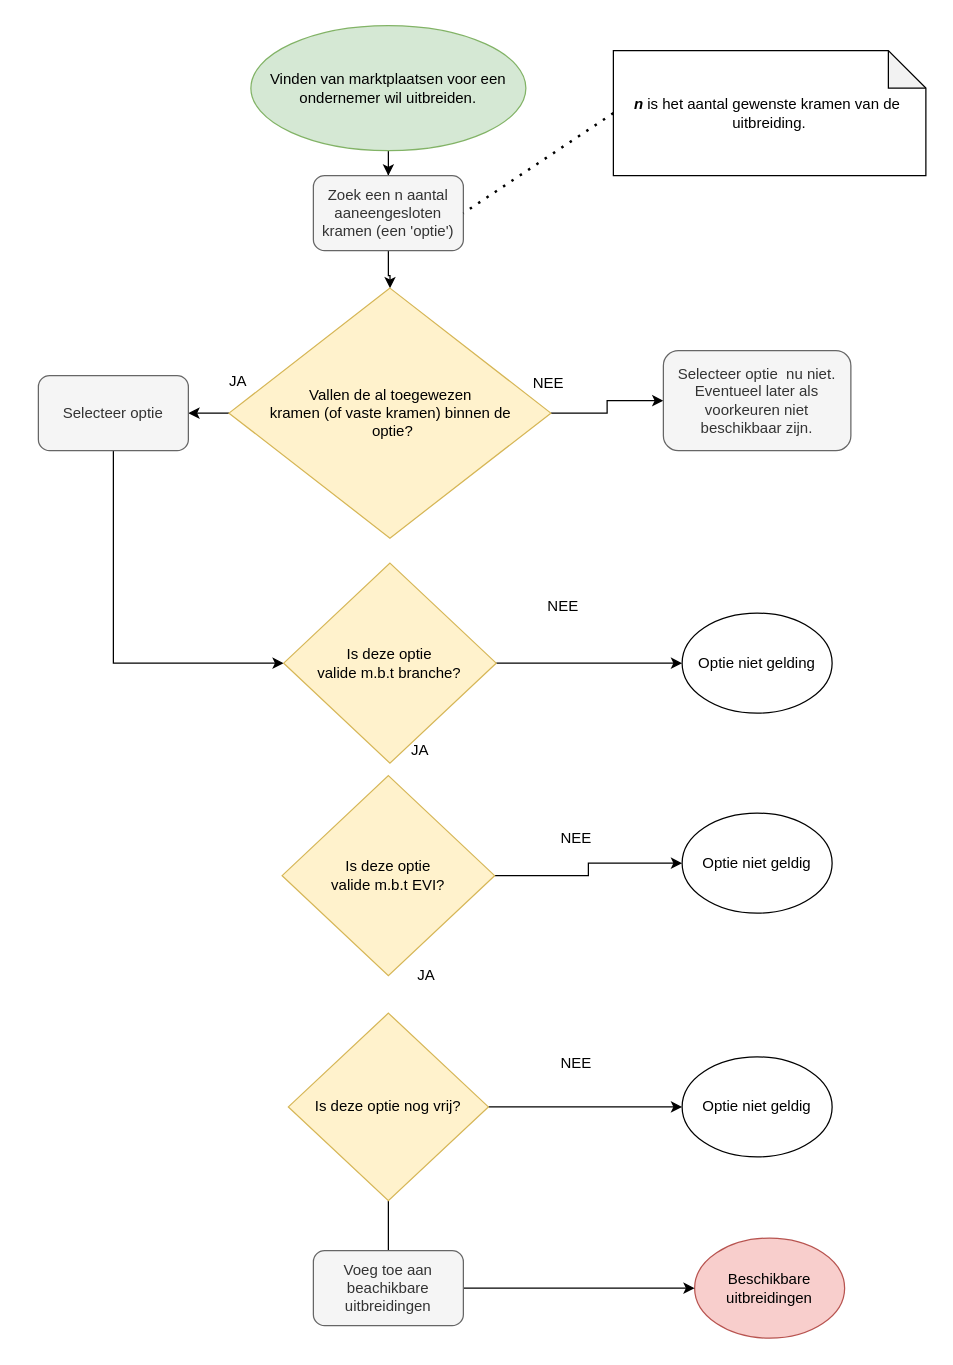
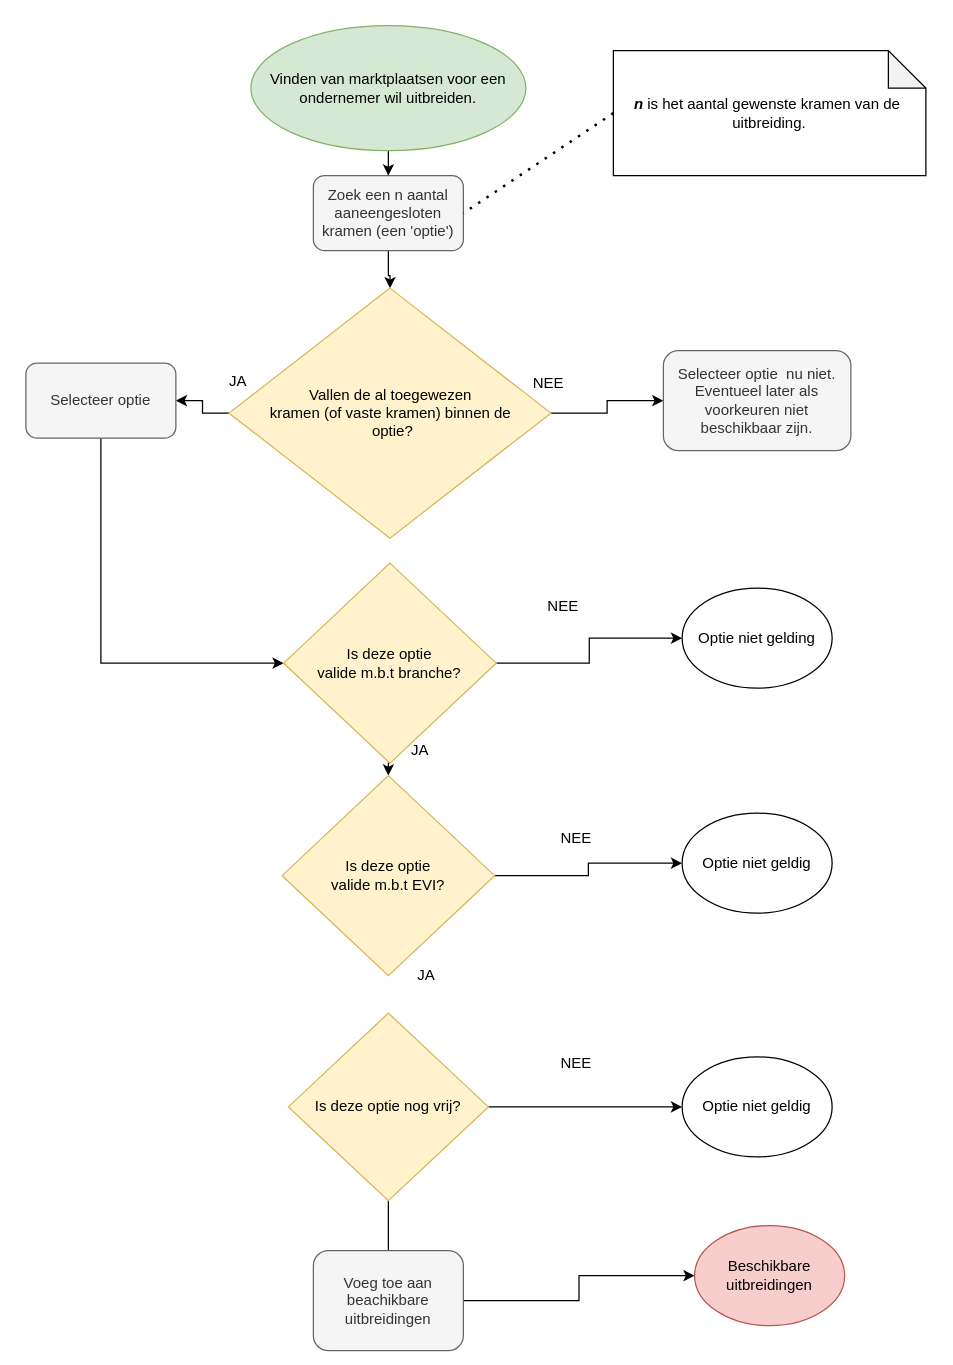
(113, 413) -> (101, 401)
(757, 663) -> (757, 638)
none -> (388, 764)
(388, 1288) -> (388, 1301)
(769, 1288) -> (769, 1276)
